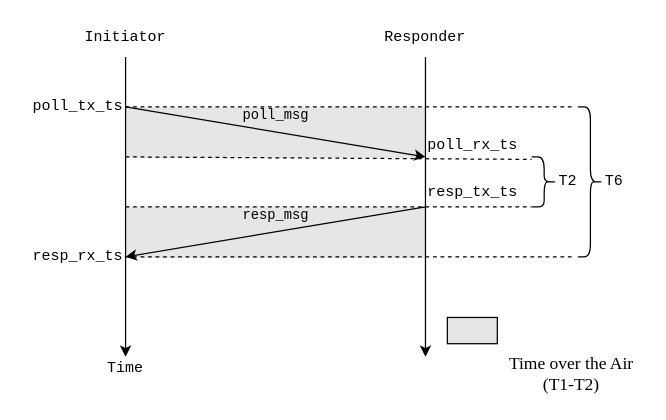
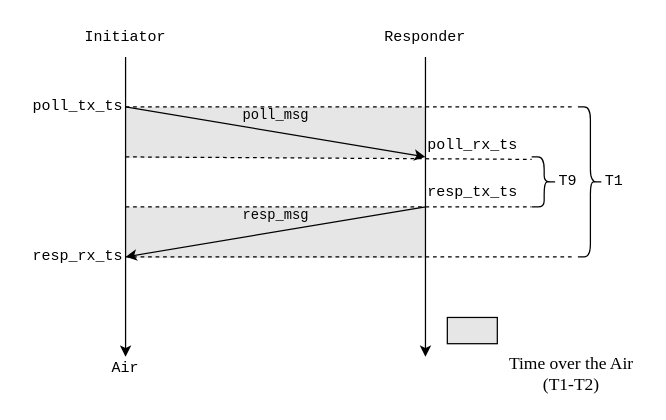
(568, 182) -> (568, 182)
(614, 182) -> (614, 182)
(126, 369) -> (126, 369)
